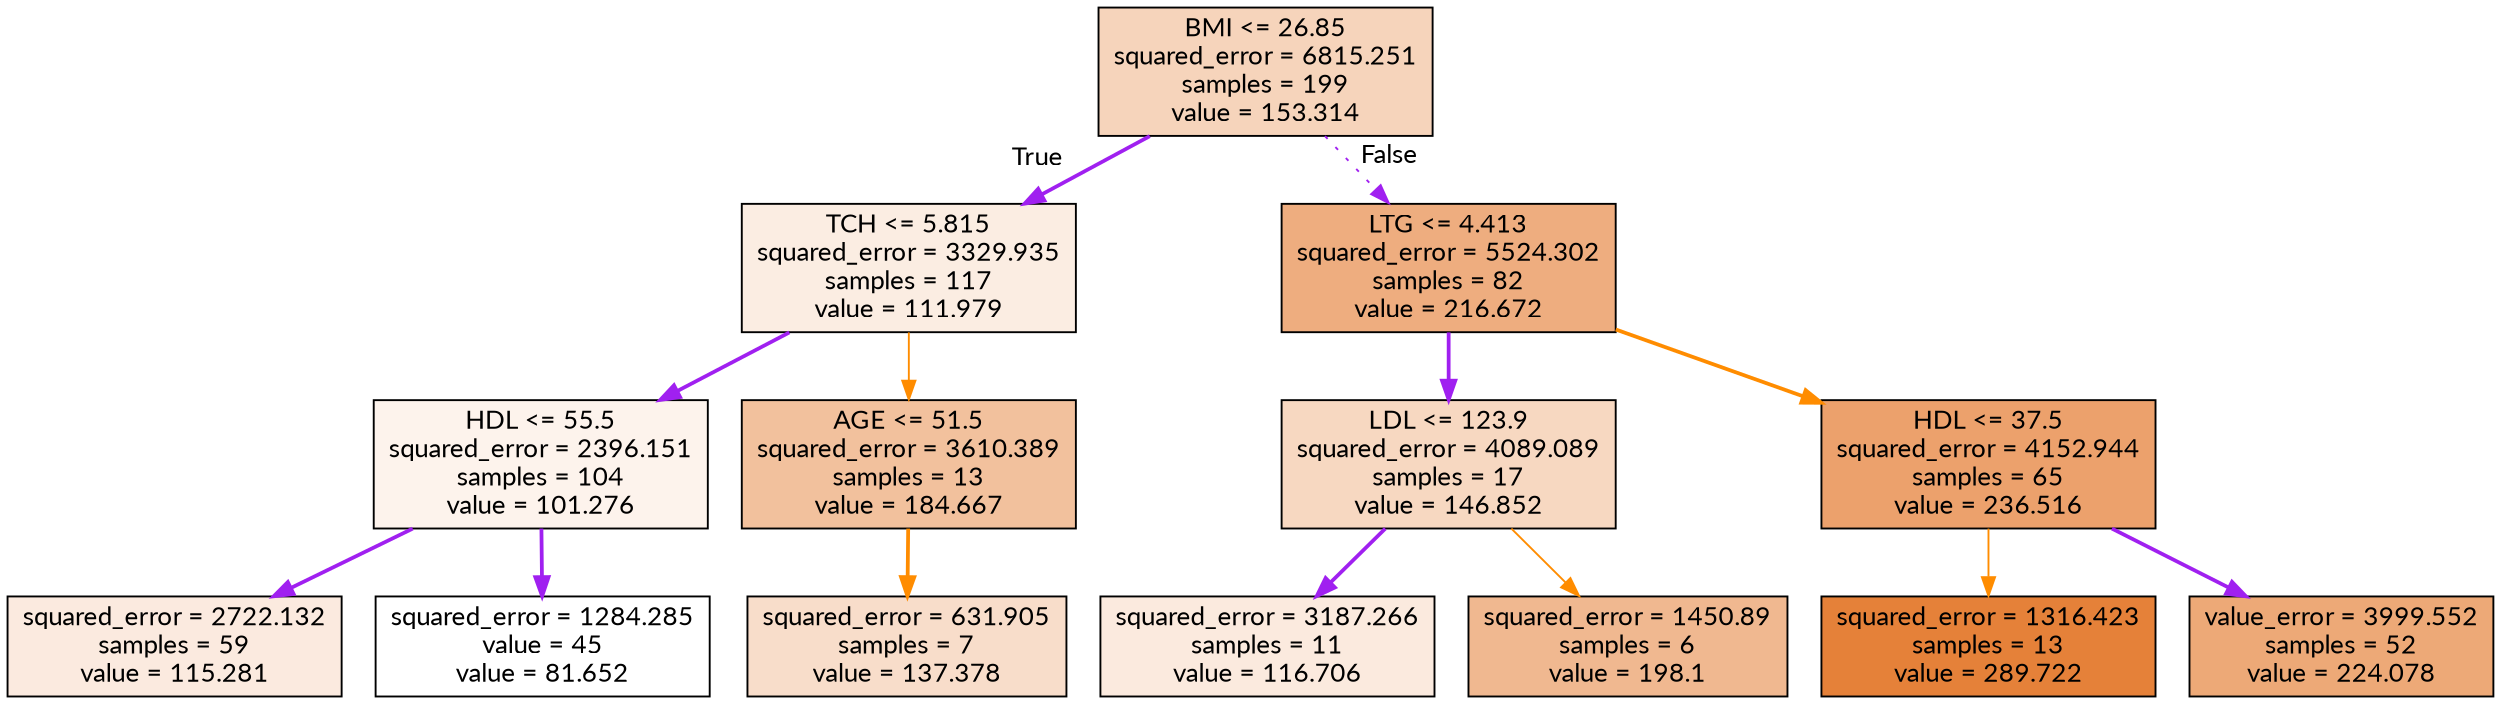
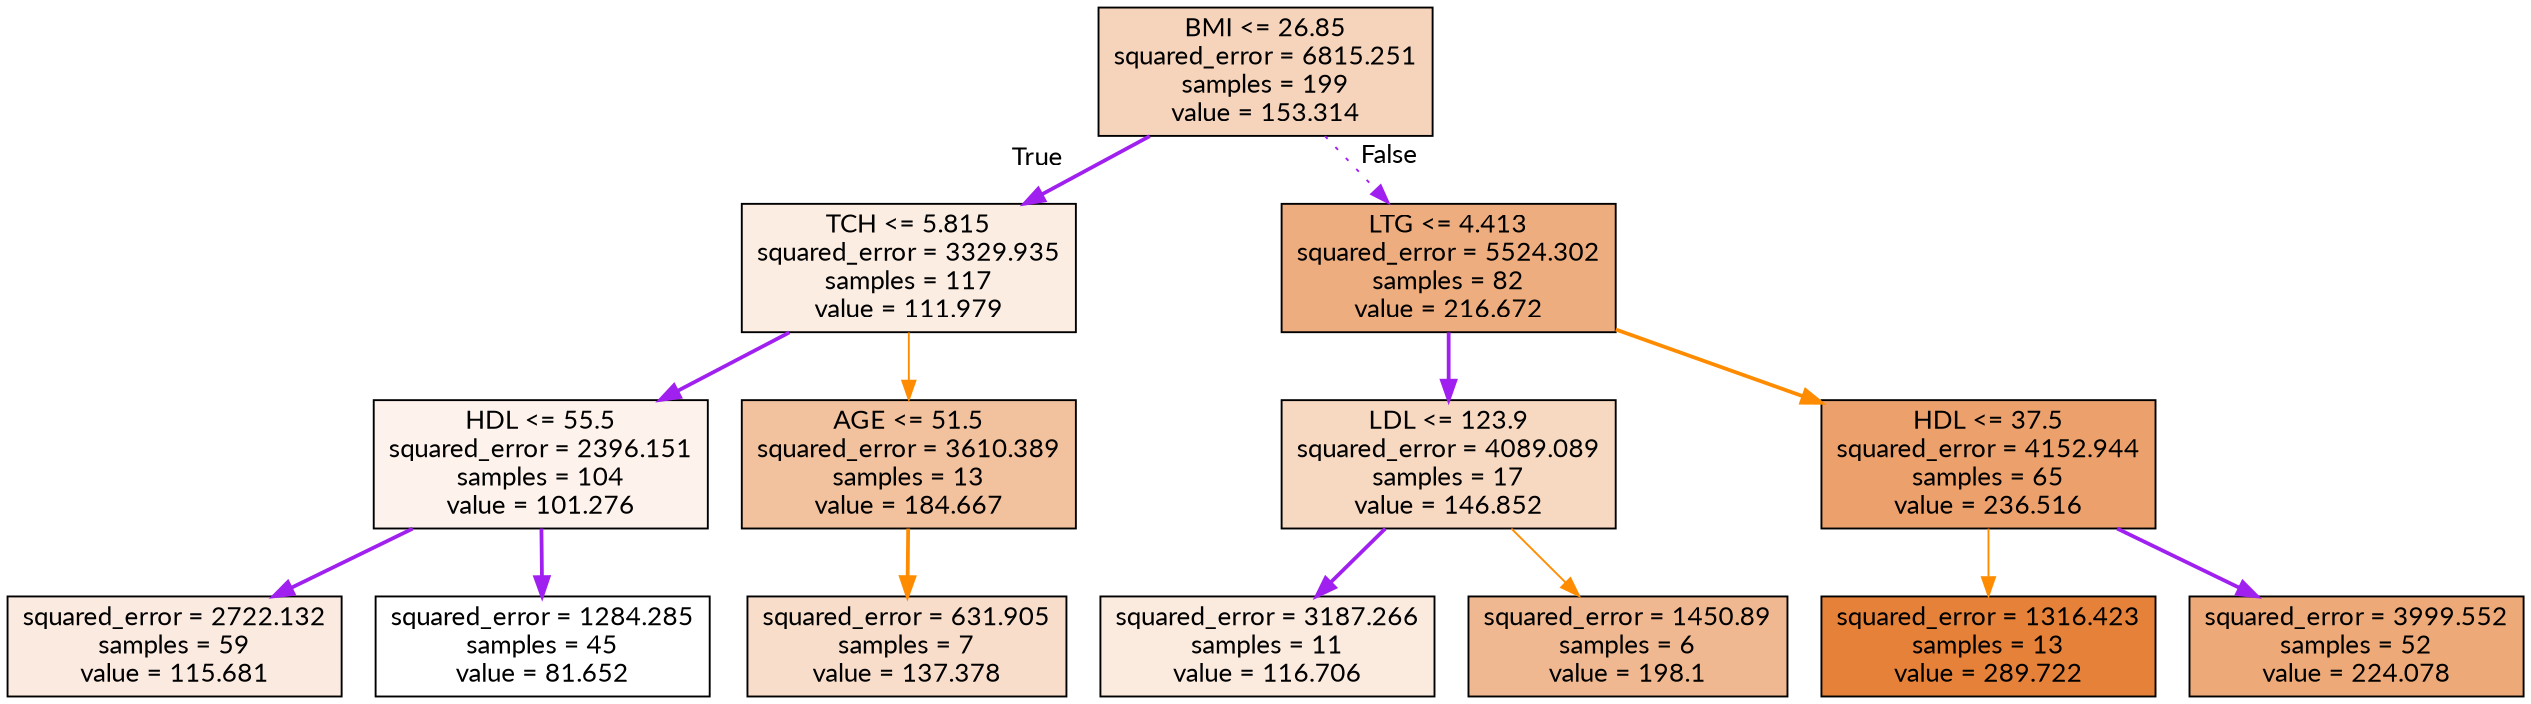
(175, 646) -> (175, 646)
(543, 646) -> (543, 646)
(2341, 646) -> (2357, 646)
